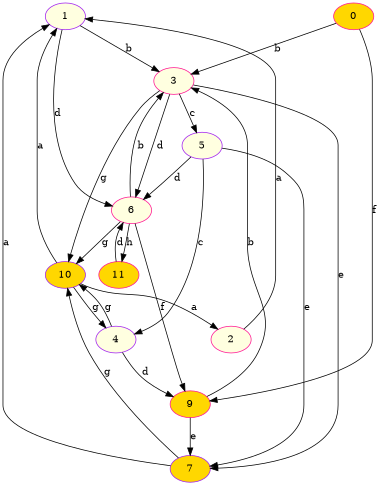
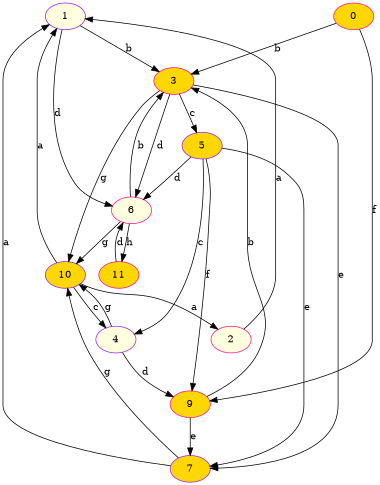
(174, 81) -> (174, 81)
(202, 146) -> (202, 146)
(158, 304) -> (206, 271)
(96, 307) -> (96, 307)
